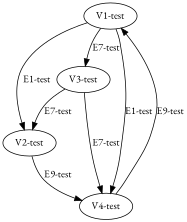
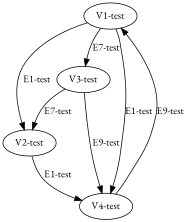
(106, 143) -> (106, 143)
(58, 175) -> (58, 175)
